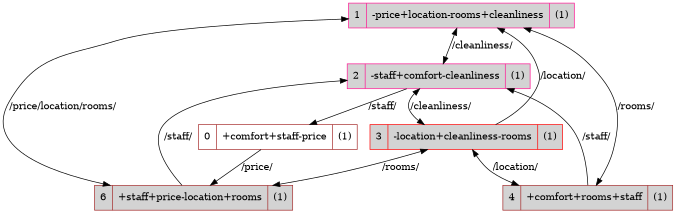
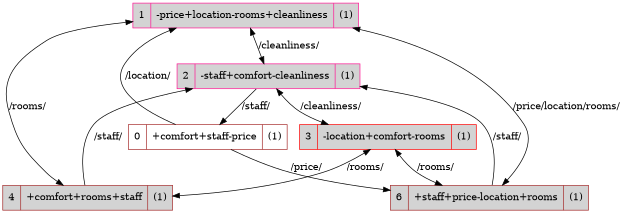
(539, 80) -> (121, 80)
(463, 137) -> (384, 137)
(515, 167) -> (365, 167)
